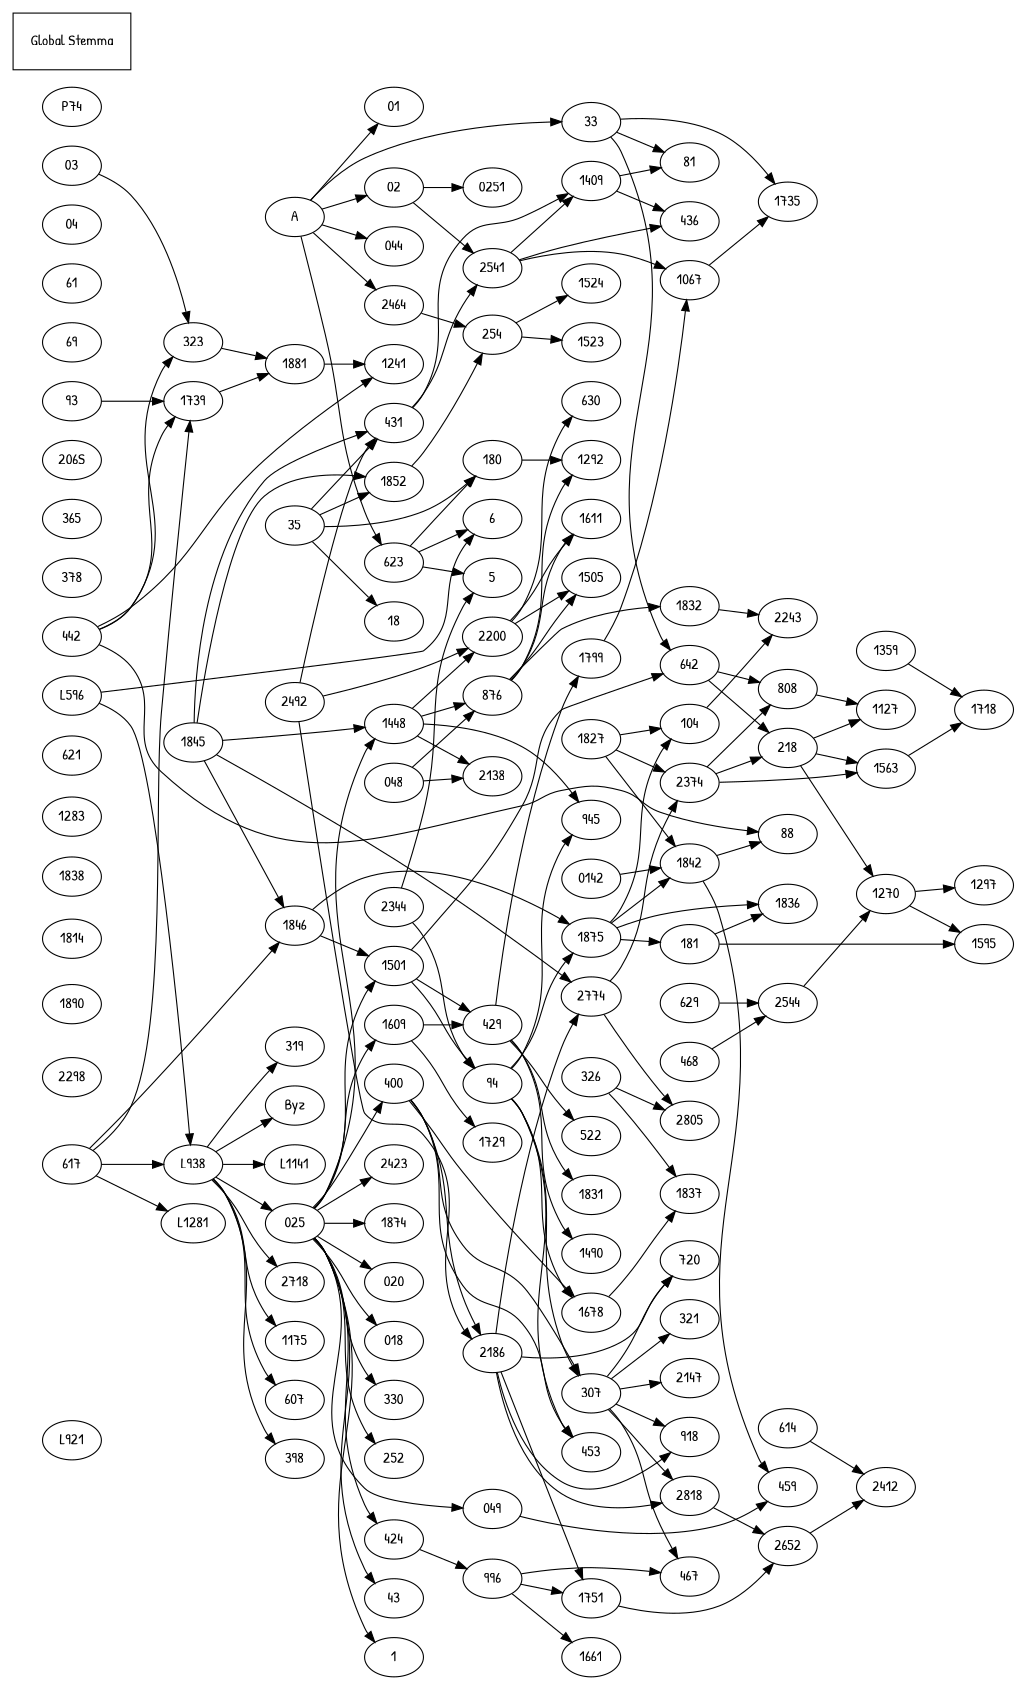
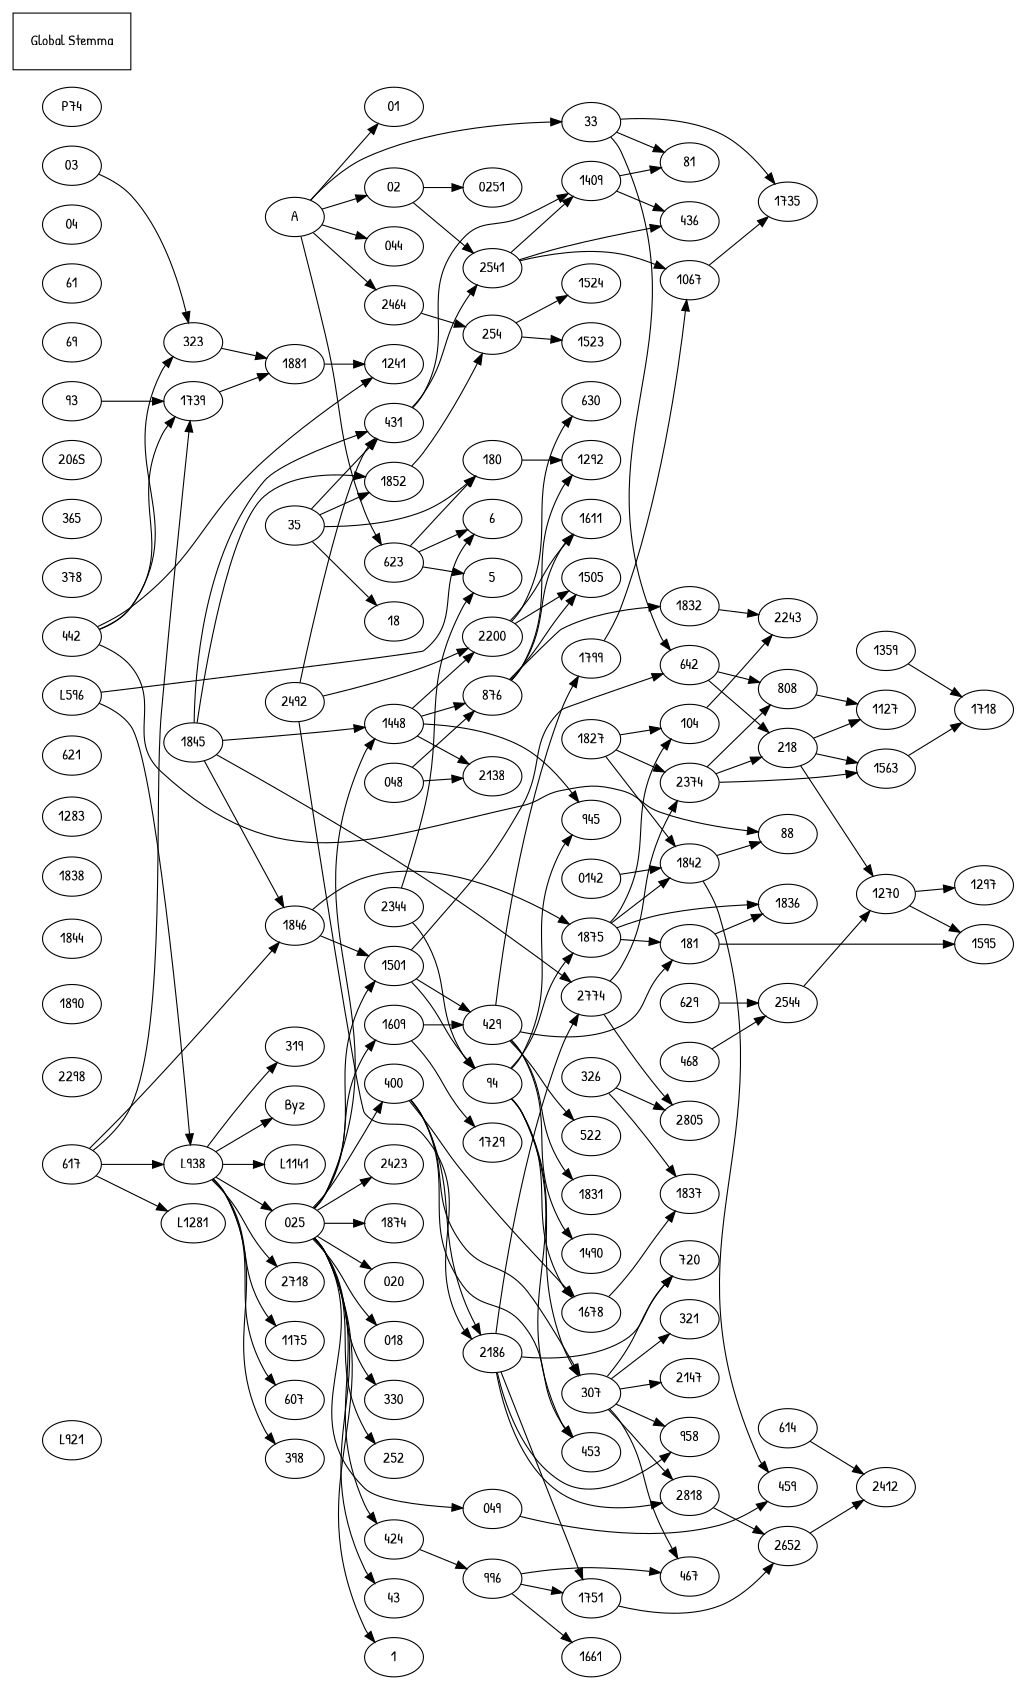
(72, 939) -> (72, 939)
none -> (607, 1031)
(690, 1437) -> (690, 1437)
